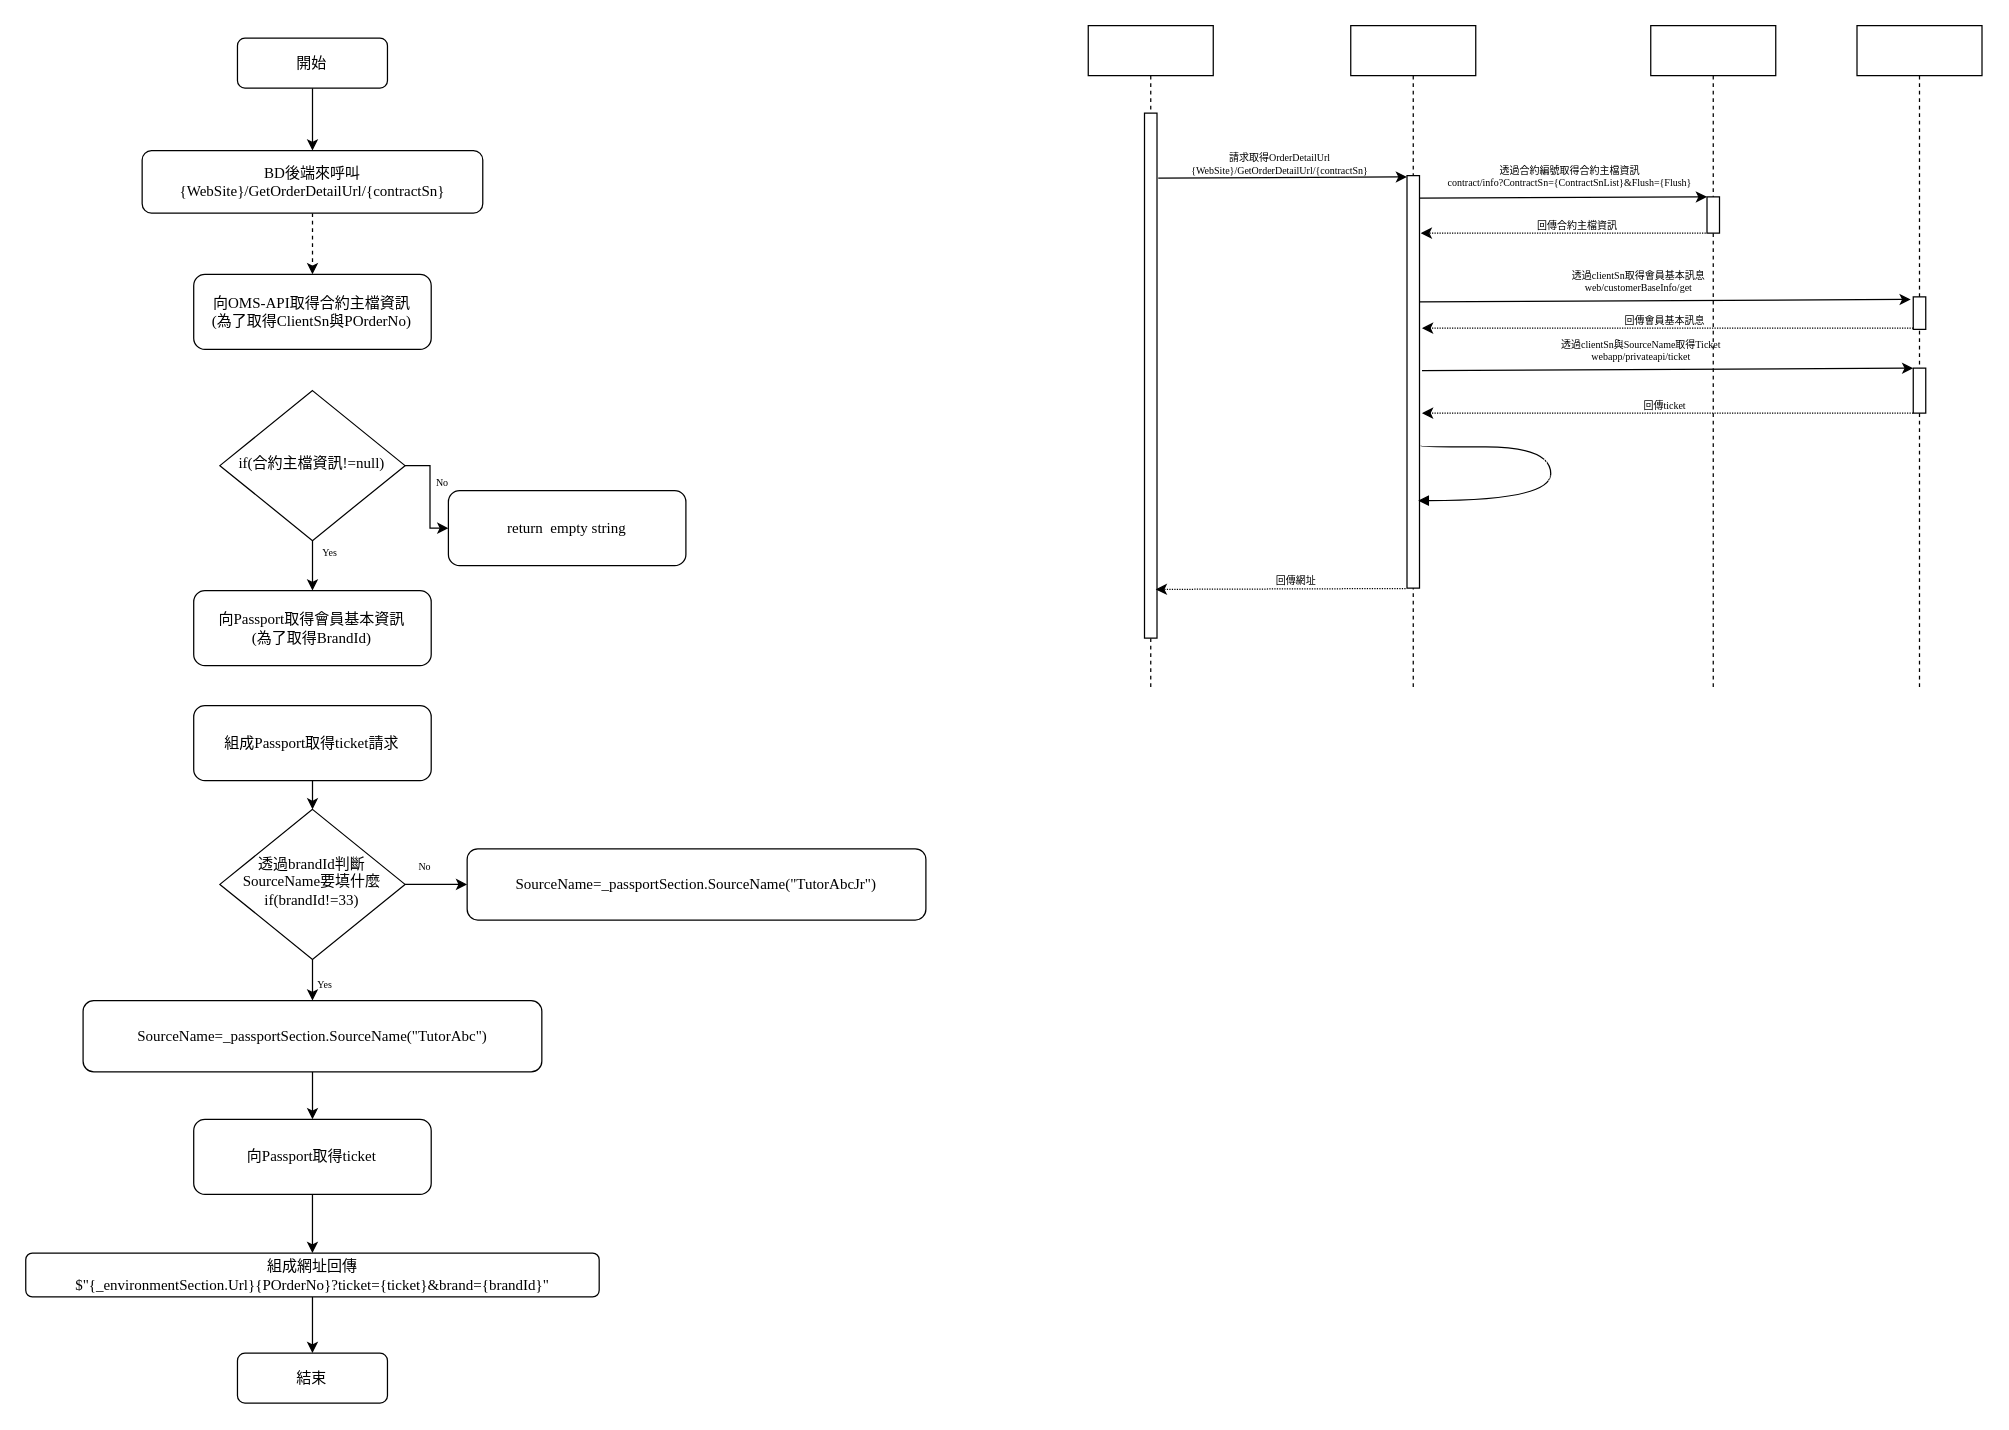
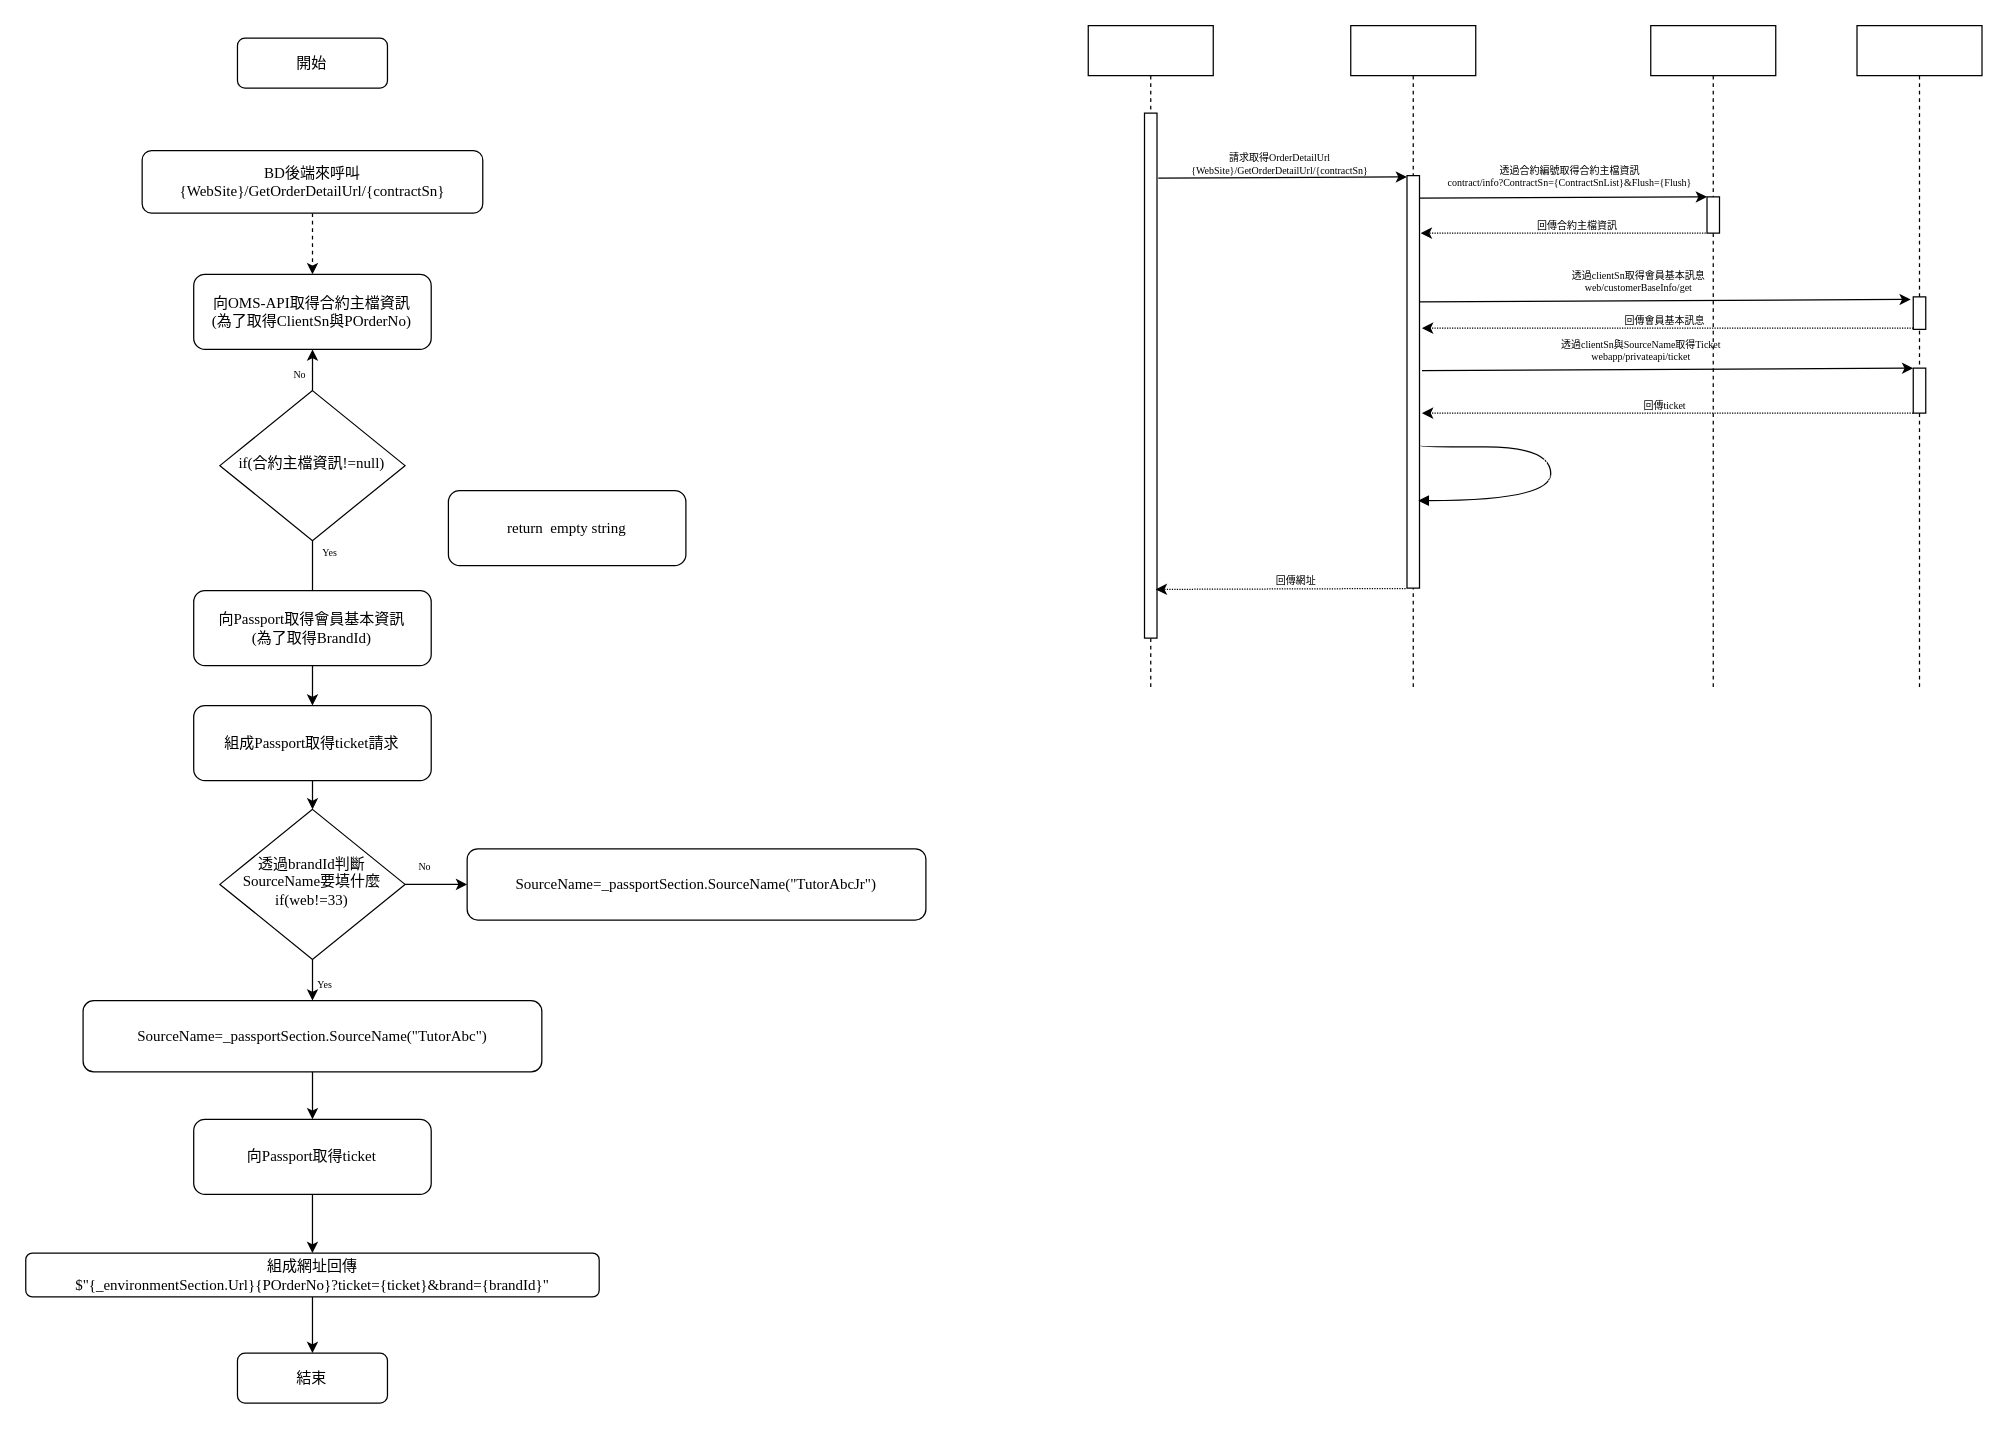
(312, 115) -> none
(430, 490) -> (312, 375)
(312, 581) -> (312, 584)
none -> (312, 690)
(312, 882) -> (312, 882)
